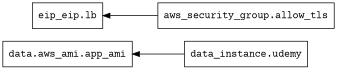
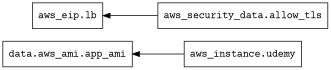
(68, 16) -> (68, 16)
(246, 16) -> (243, 16)
(246, 54) -> (243, 54)
